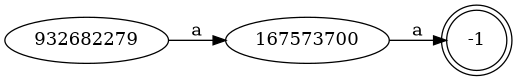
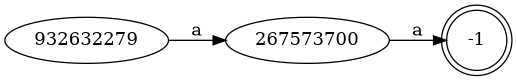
(87, 40) -> (87, 40)
(307, 40) -> (307, 40)
